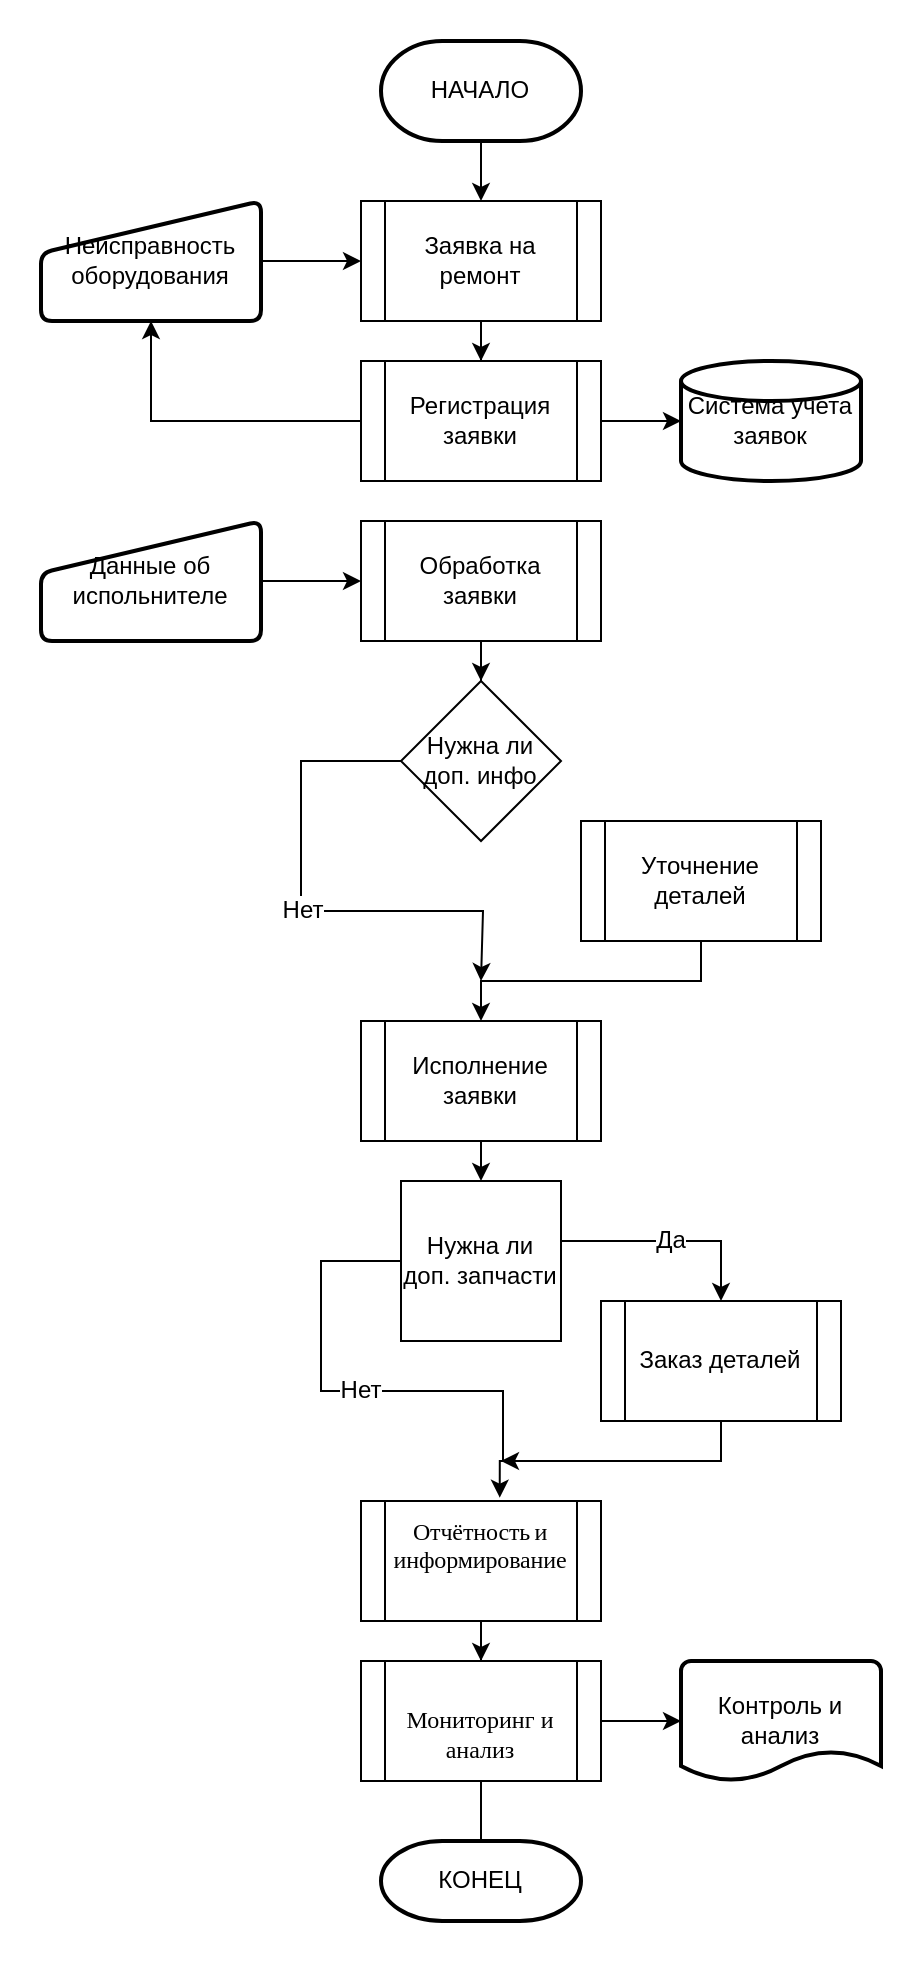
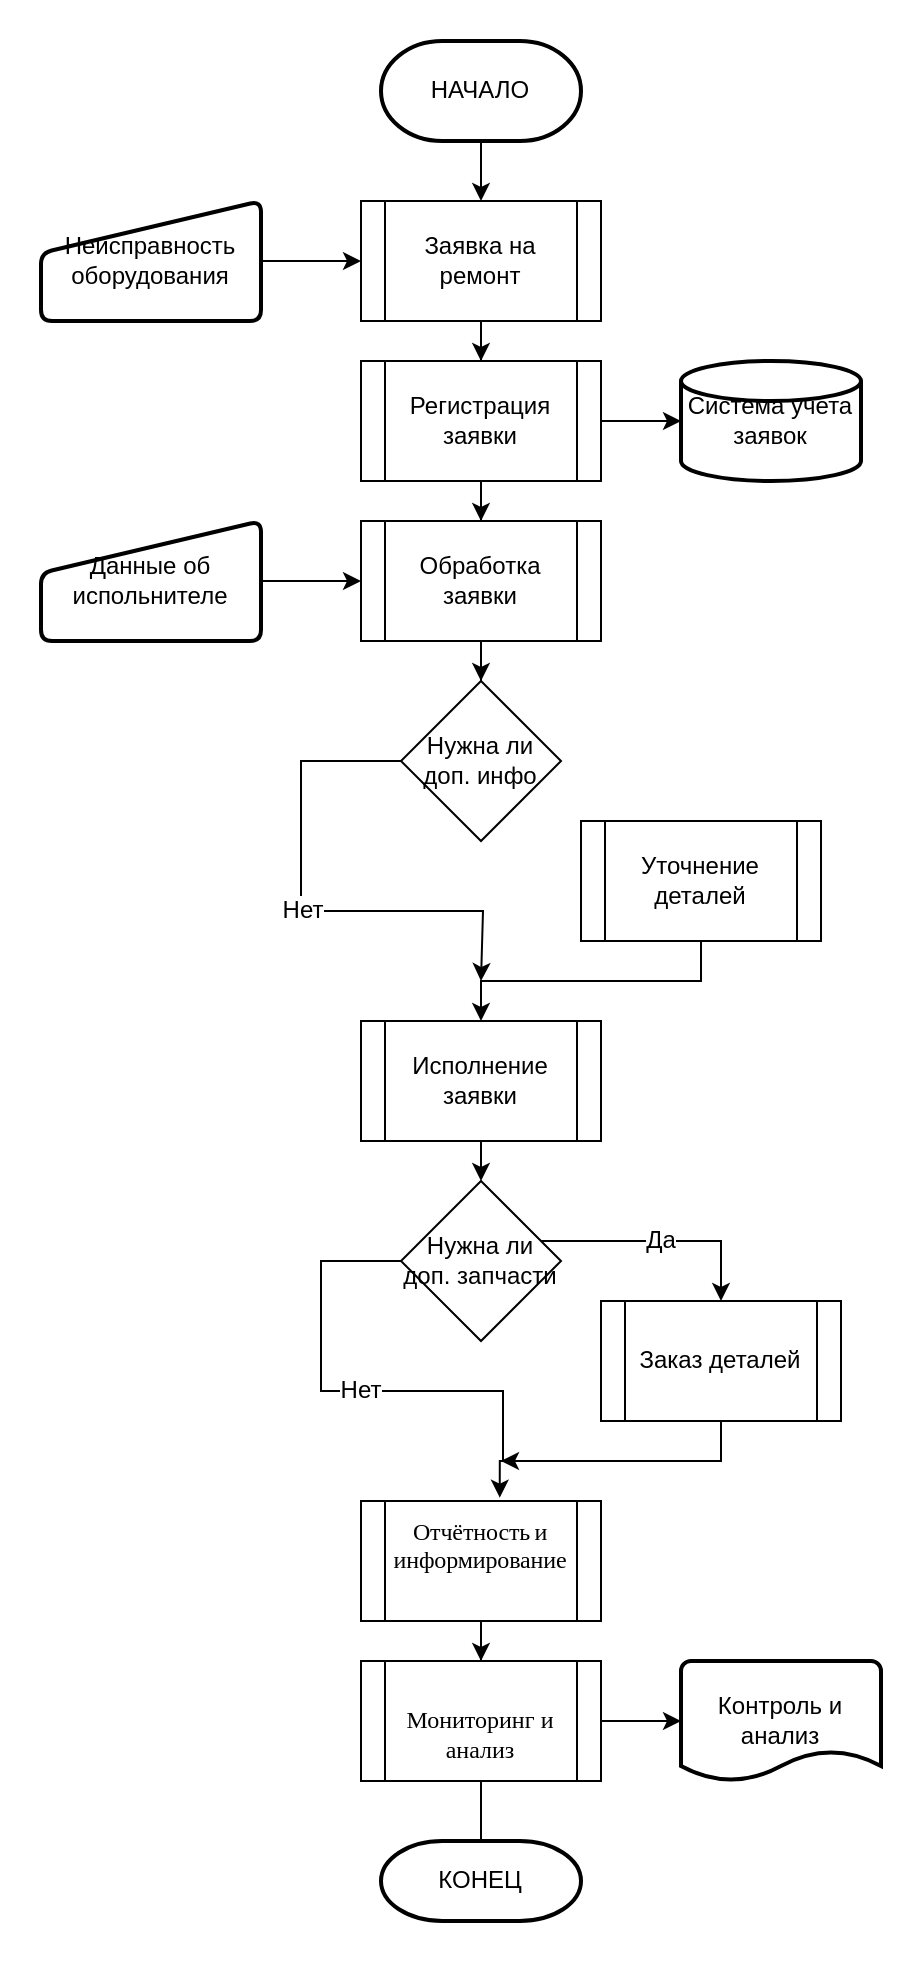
(213, 421) -> (481, 508)
(481, 1261) -> (481, 1261)
